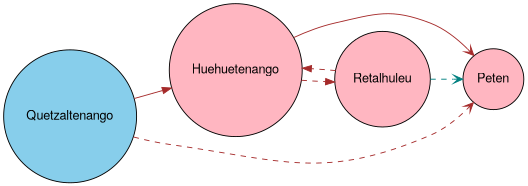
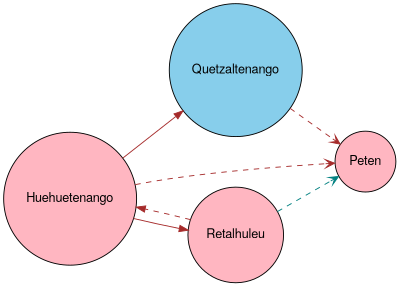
(384, 14) -> (230, 171)
(314, 81) -> (156, 224)
(148, 94) -> (149, 137)
